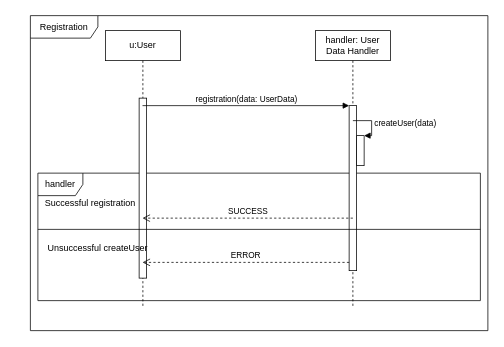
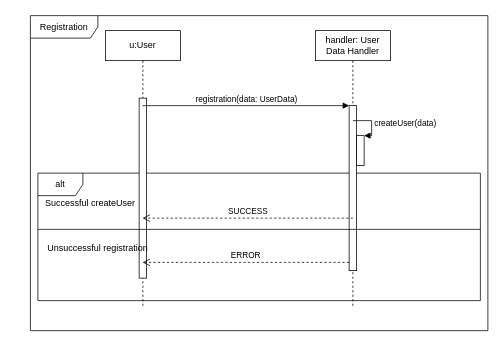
(60, 184) -> (60, 184)
(90, 203) -> (90, 203)
(98, 248) -> (98, 248)
